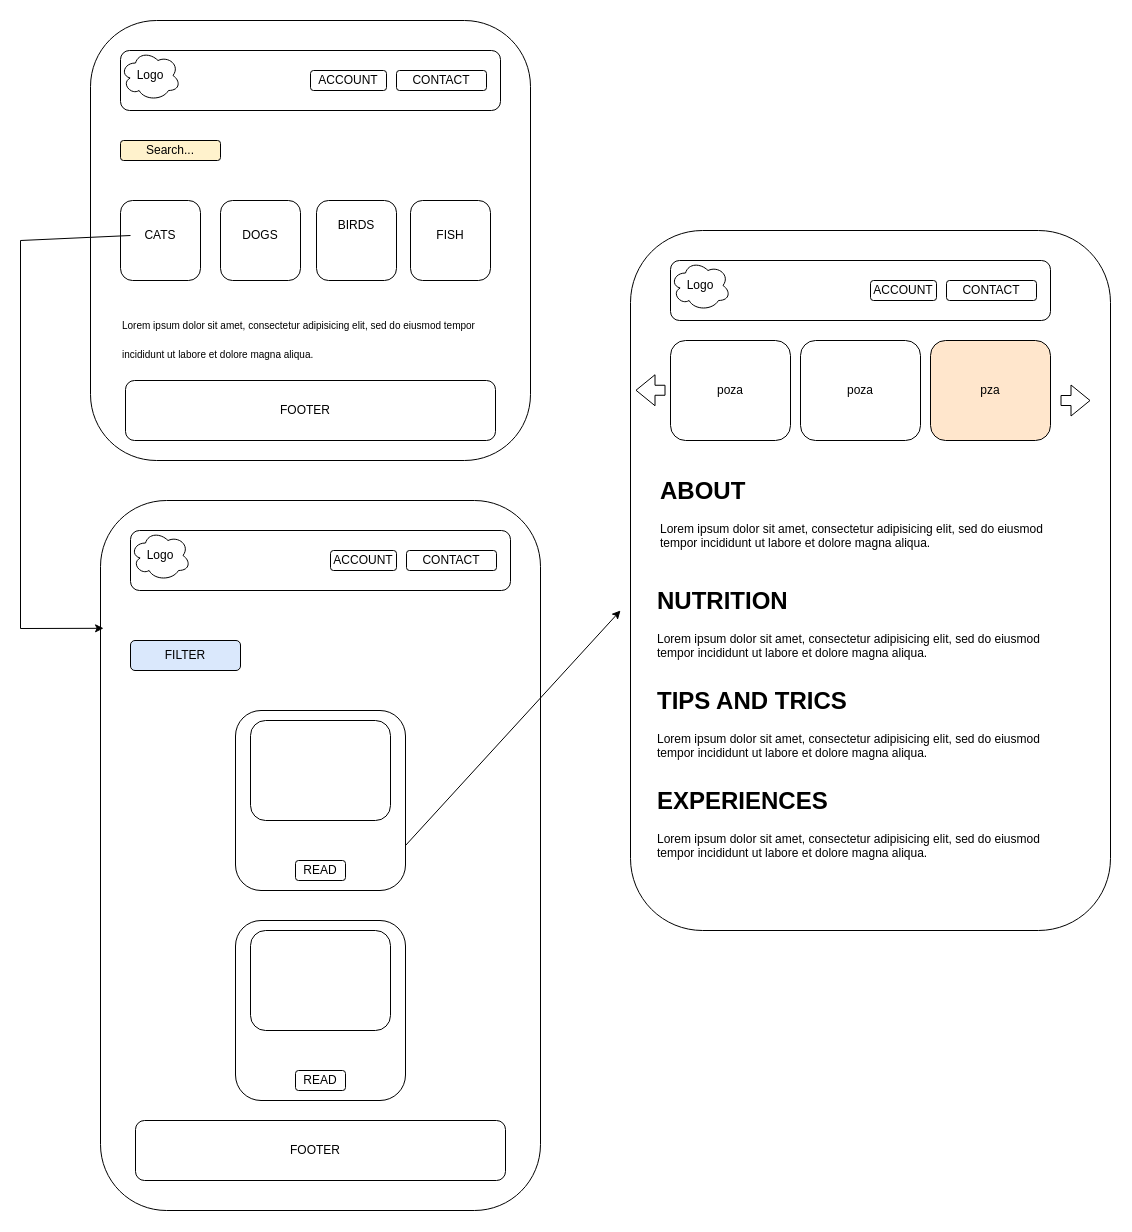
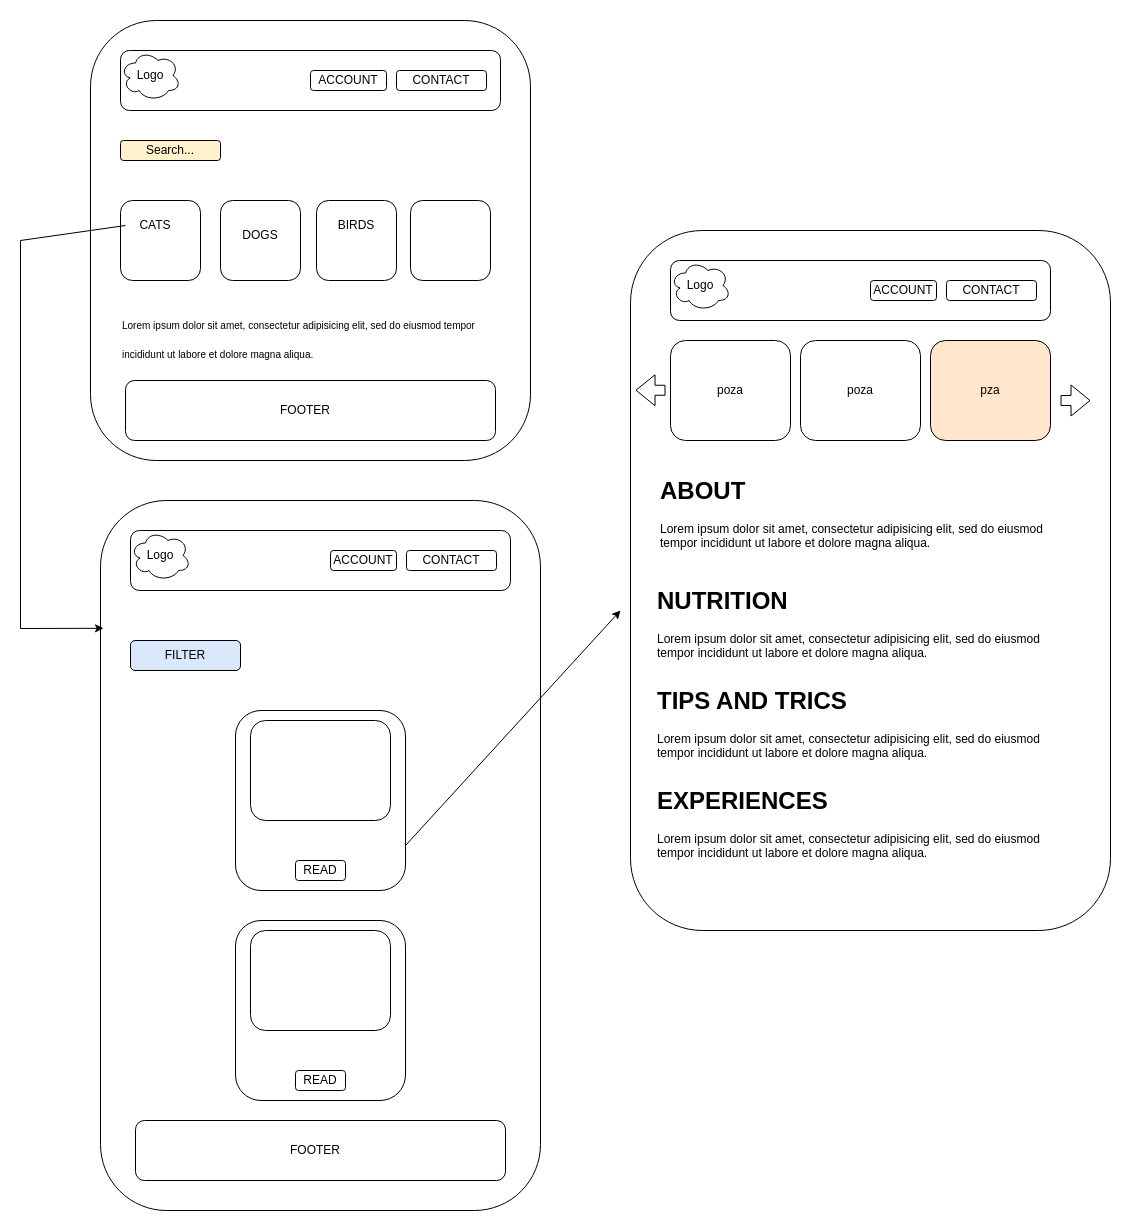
(161, 236) -> (156, 226)
(451, 236) -> none
